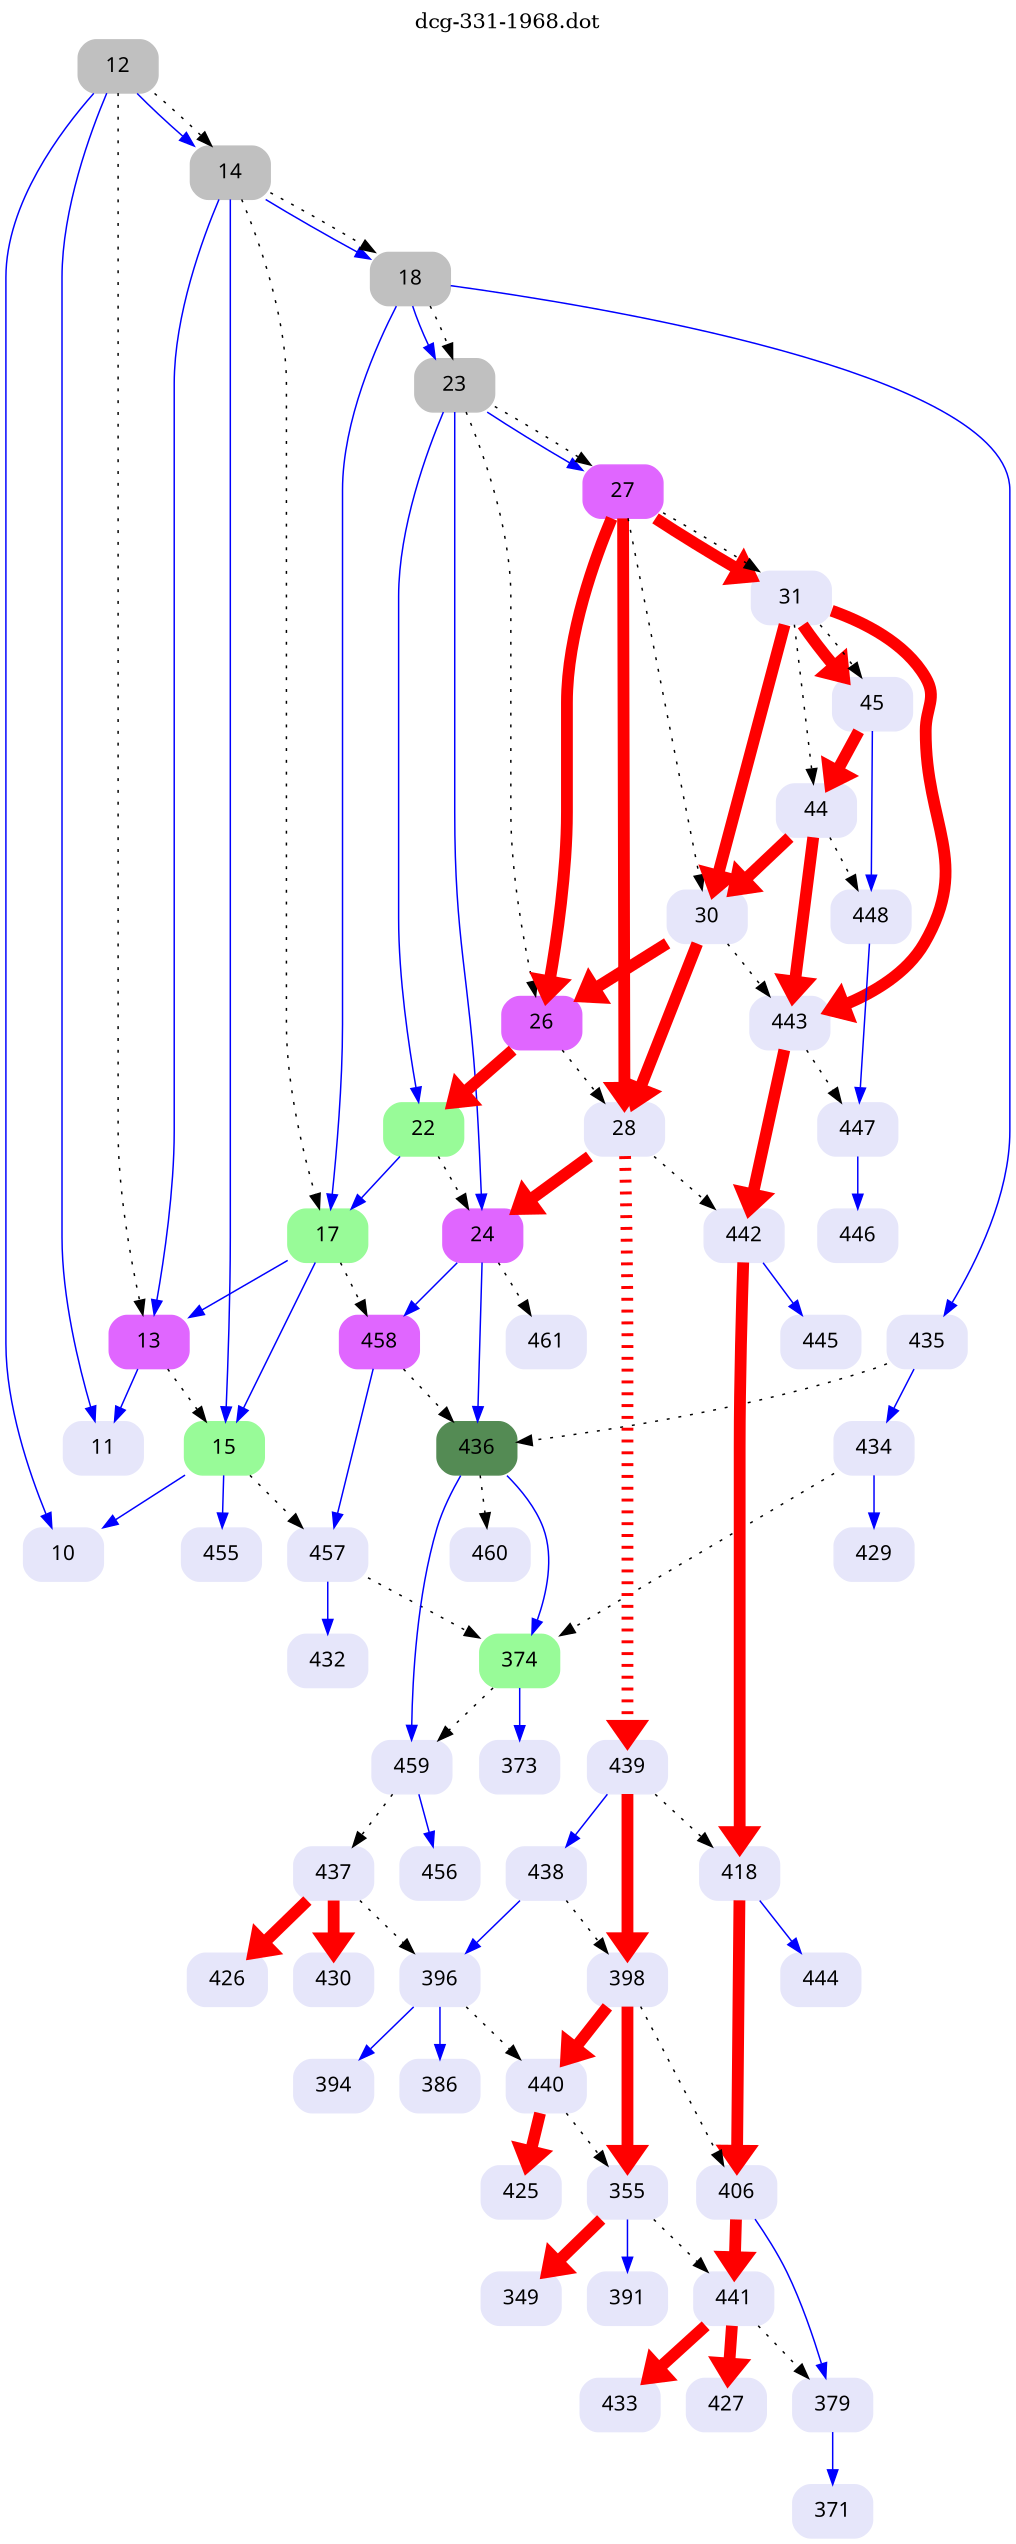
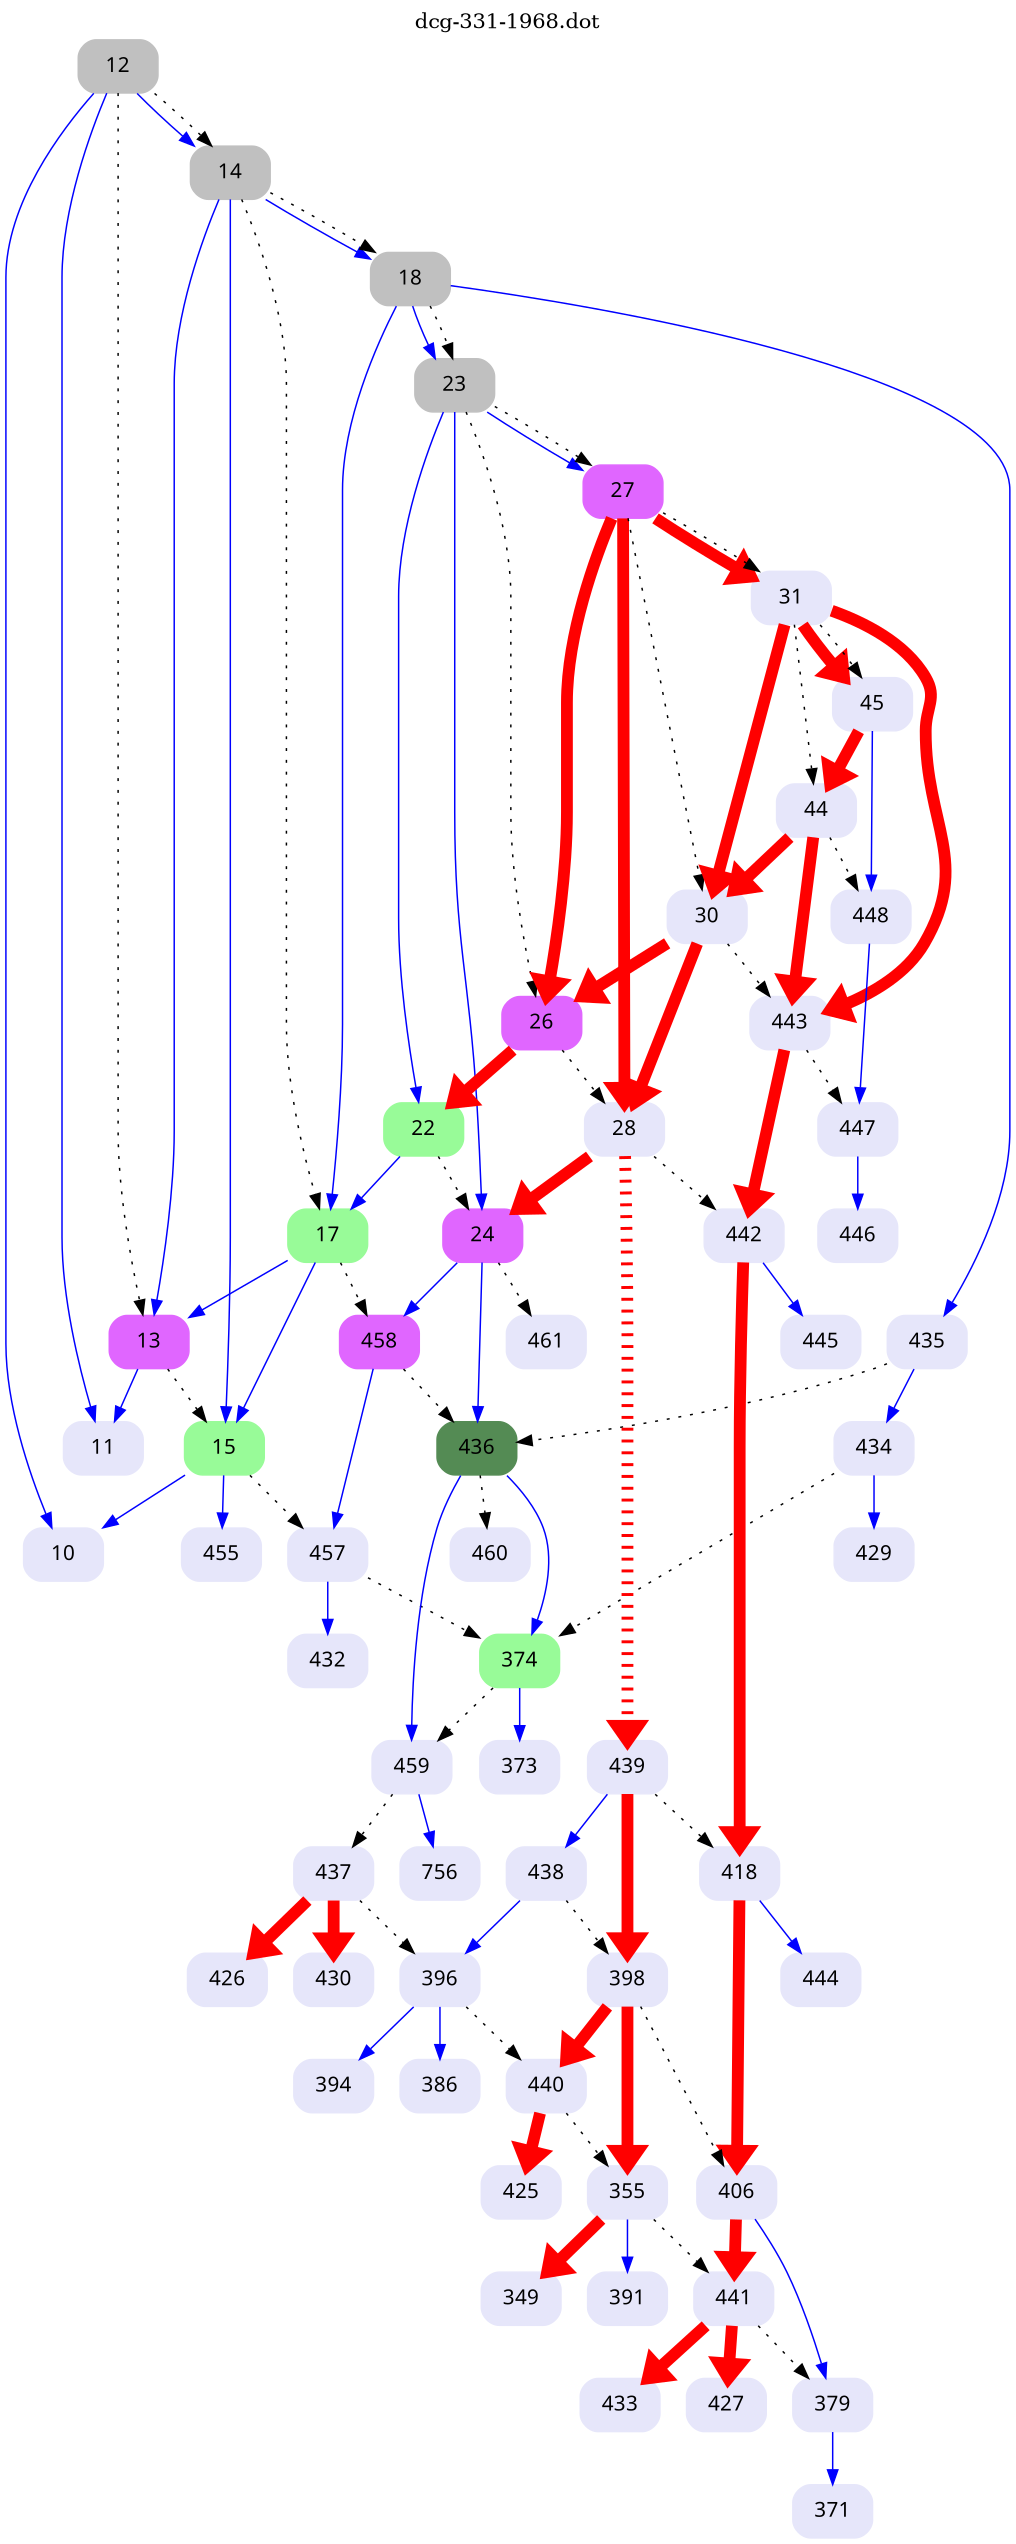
(440, 1874) -> (440, 1874)
